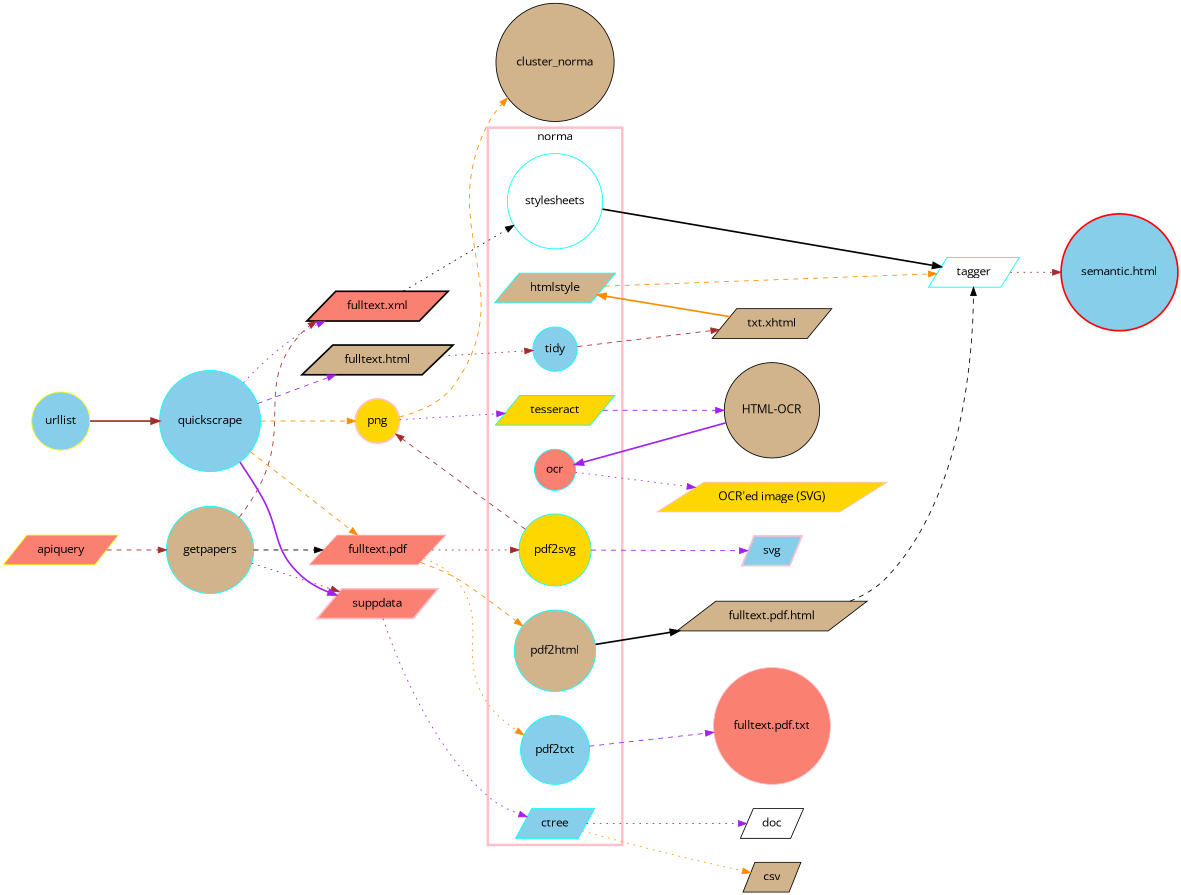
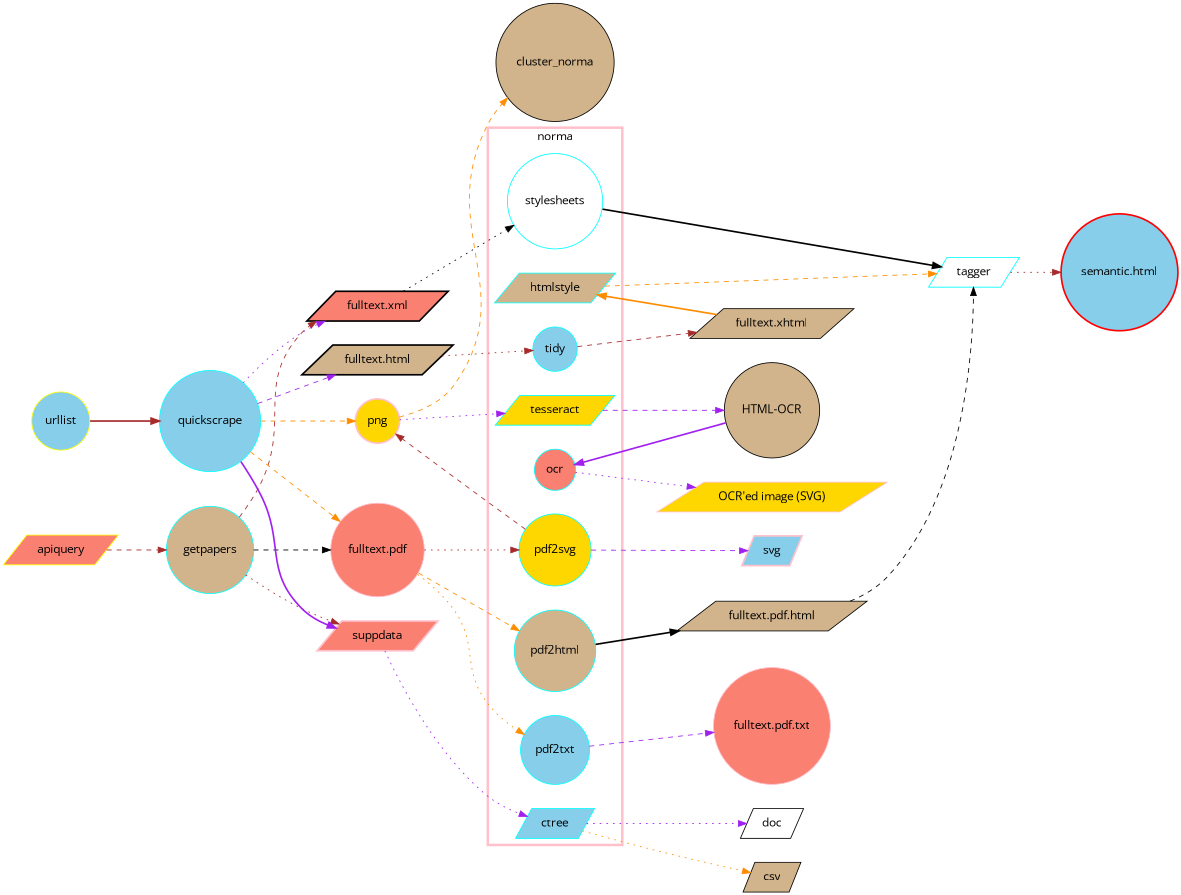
(772, 324) -> (772, 324)
(377, 550) -> (377, 550)
